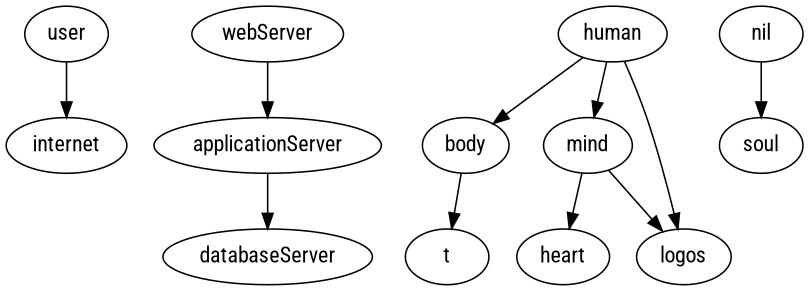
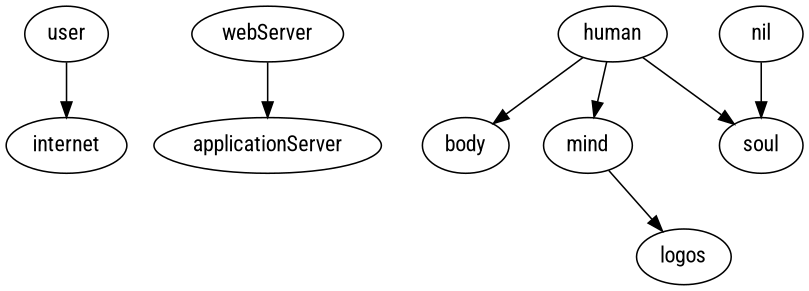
(653, 137) -> (682, 86)
(268, 257) -> none
(447, 257) -> none
(563, 257) -> none
